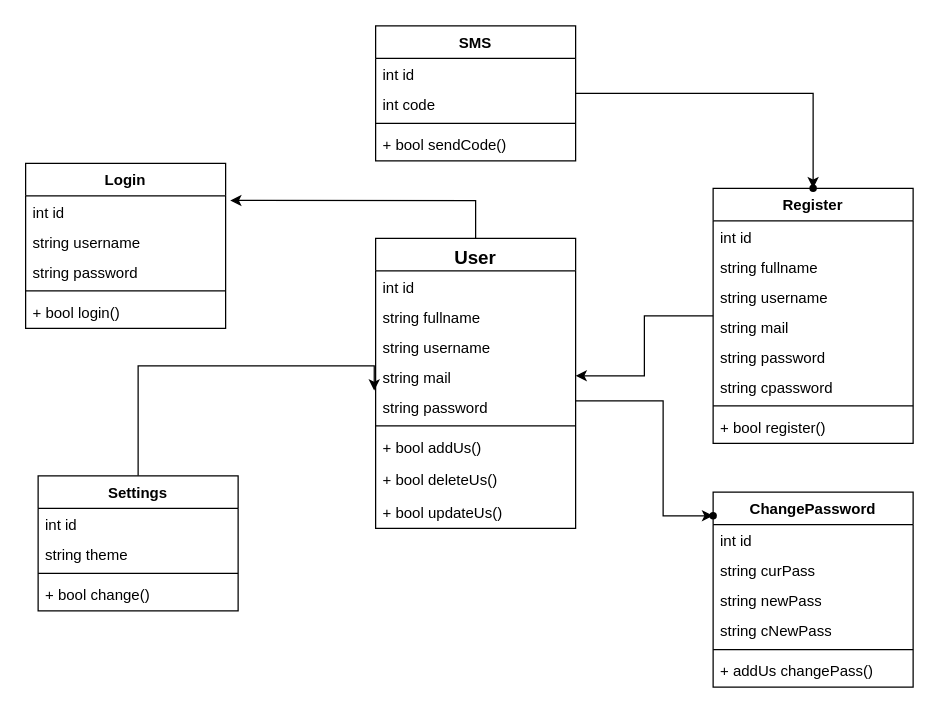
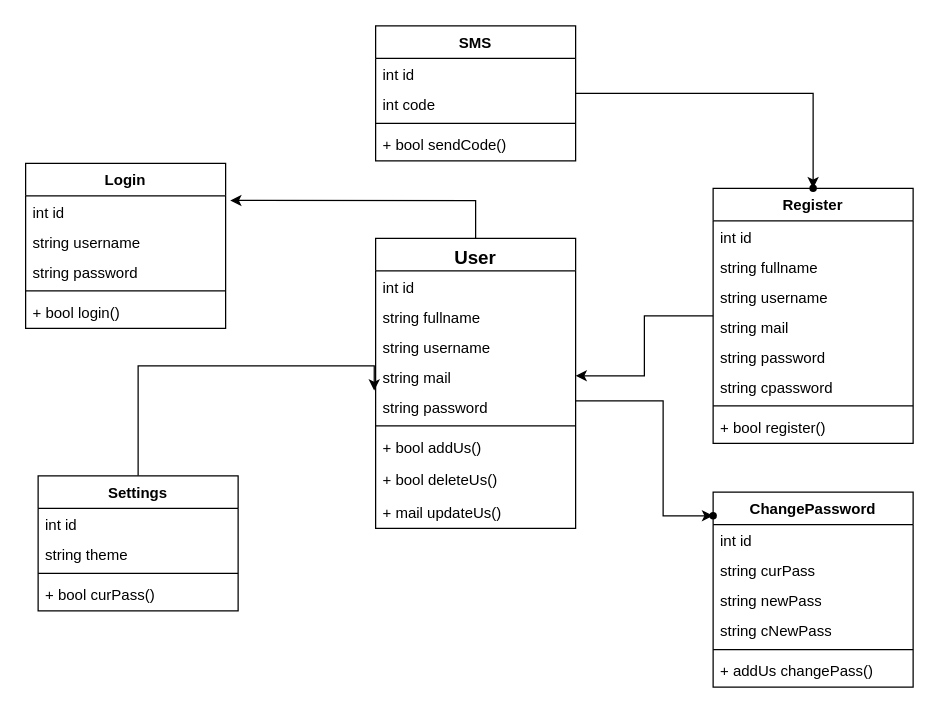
(449, 513) -> (447, 513)
(103, 596) -> (107, 596)
